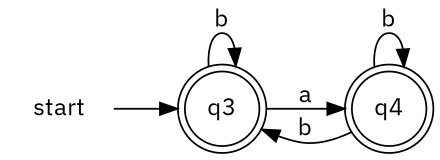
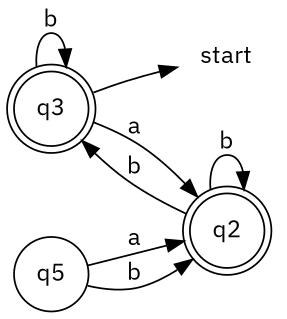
(137, 109) -> (126, 81)
(389, 109) -> (227, 231)
none -> (51, 274)
